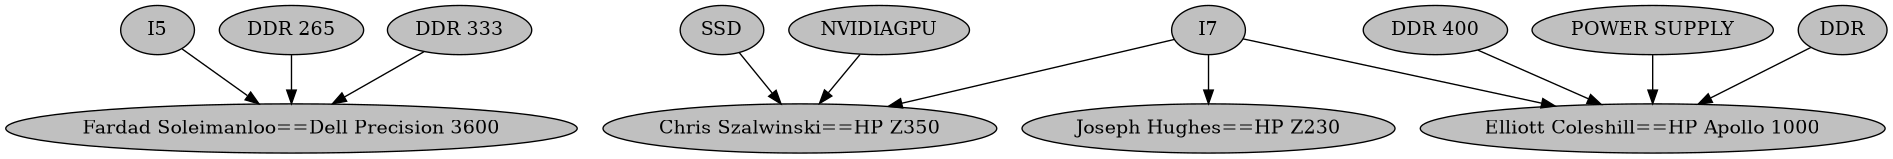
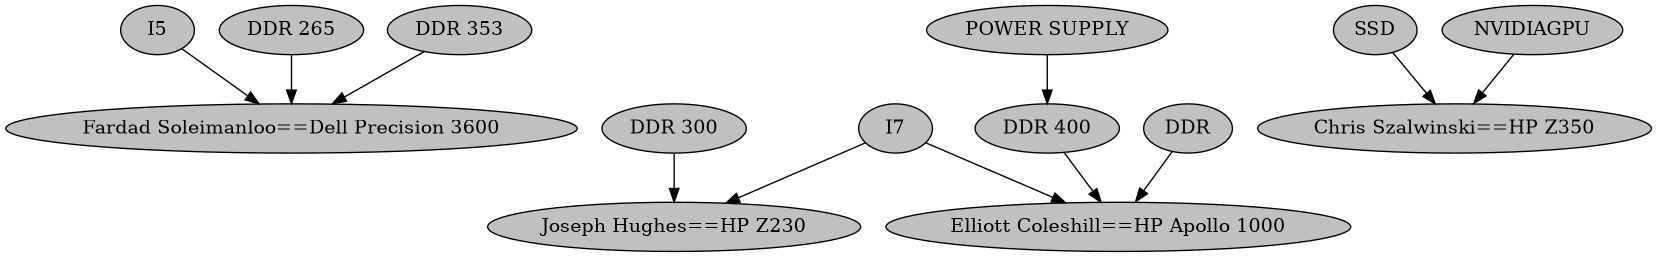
(460, 30) -> (460, 30)
(1038, 71) -> none
(1653, 73) -> (1047, 73)
none -> (674, 128)
